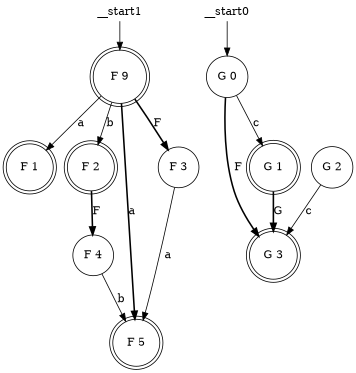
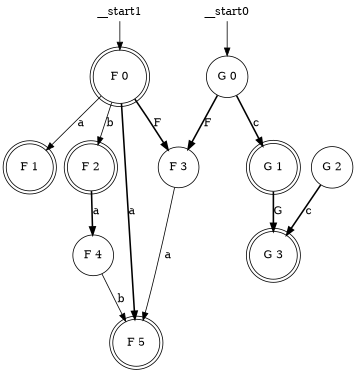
(120, 77) -> (120, 77)
(248, 117) -> (248, 117)
(228, 166) -> (205, 119)
(306, 207) -> (306, 207)
(96, 211) -> (96, 211)
